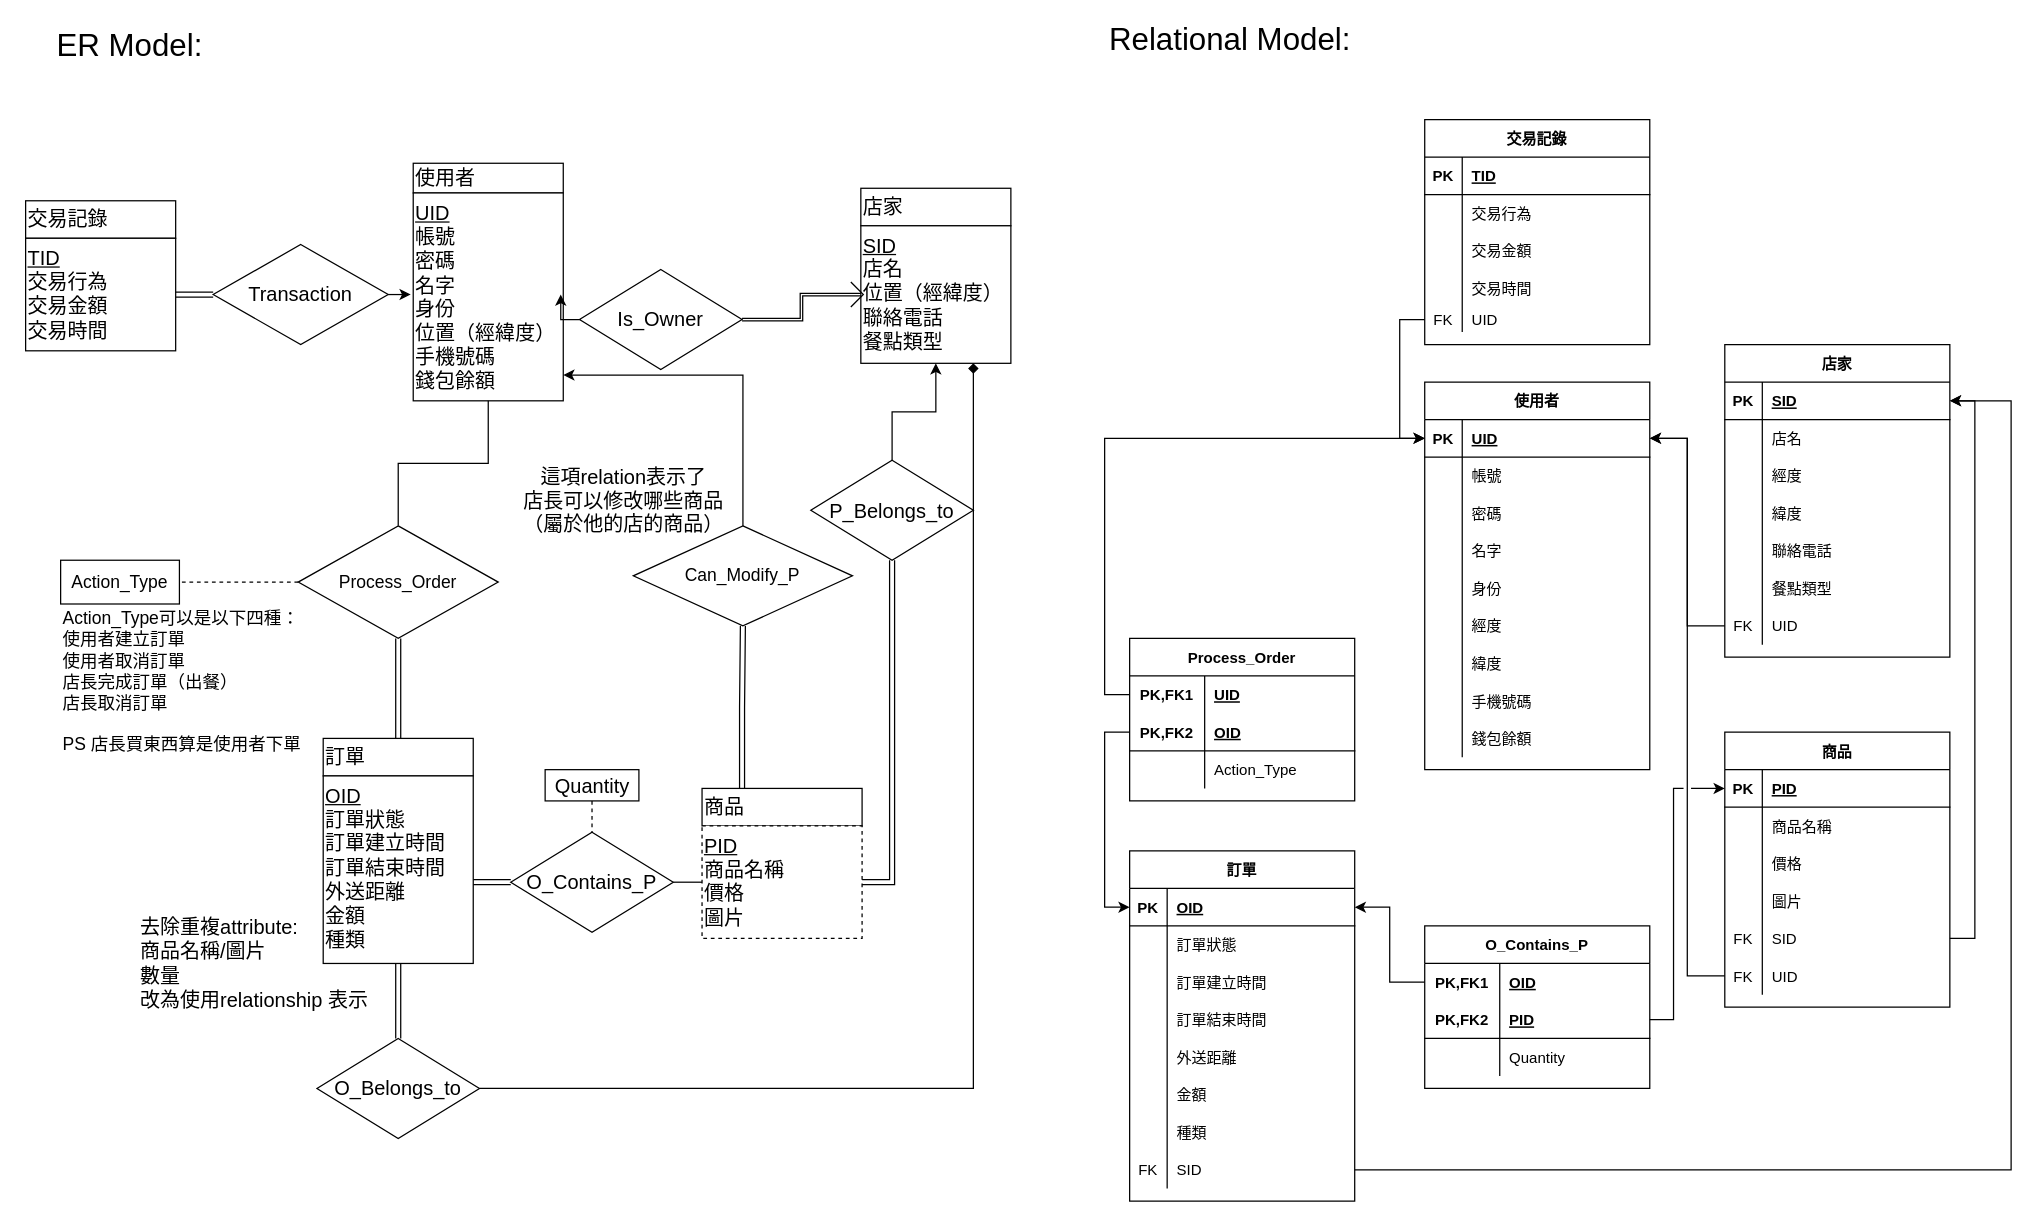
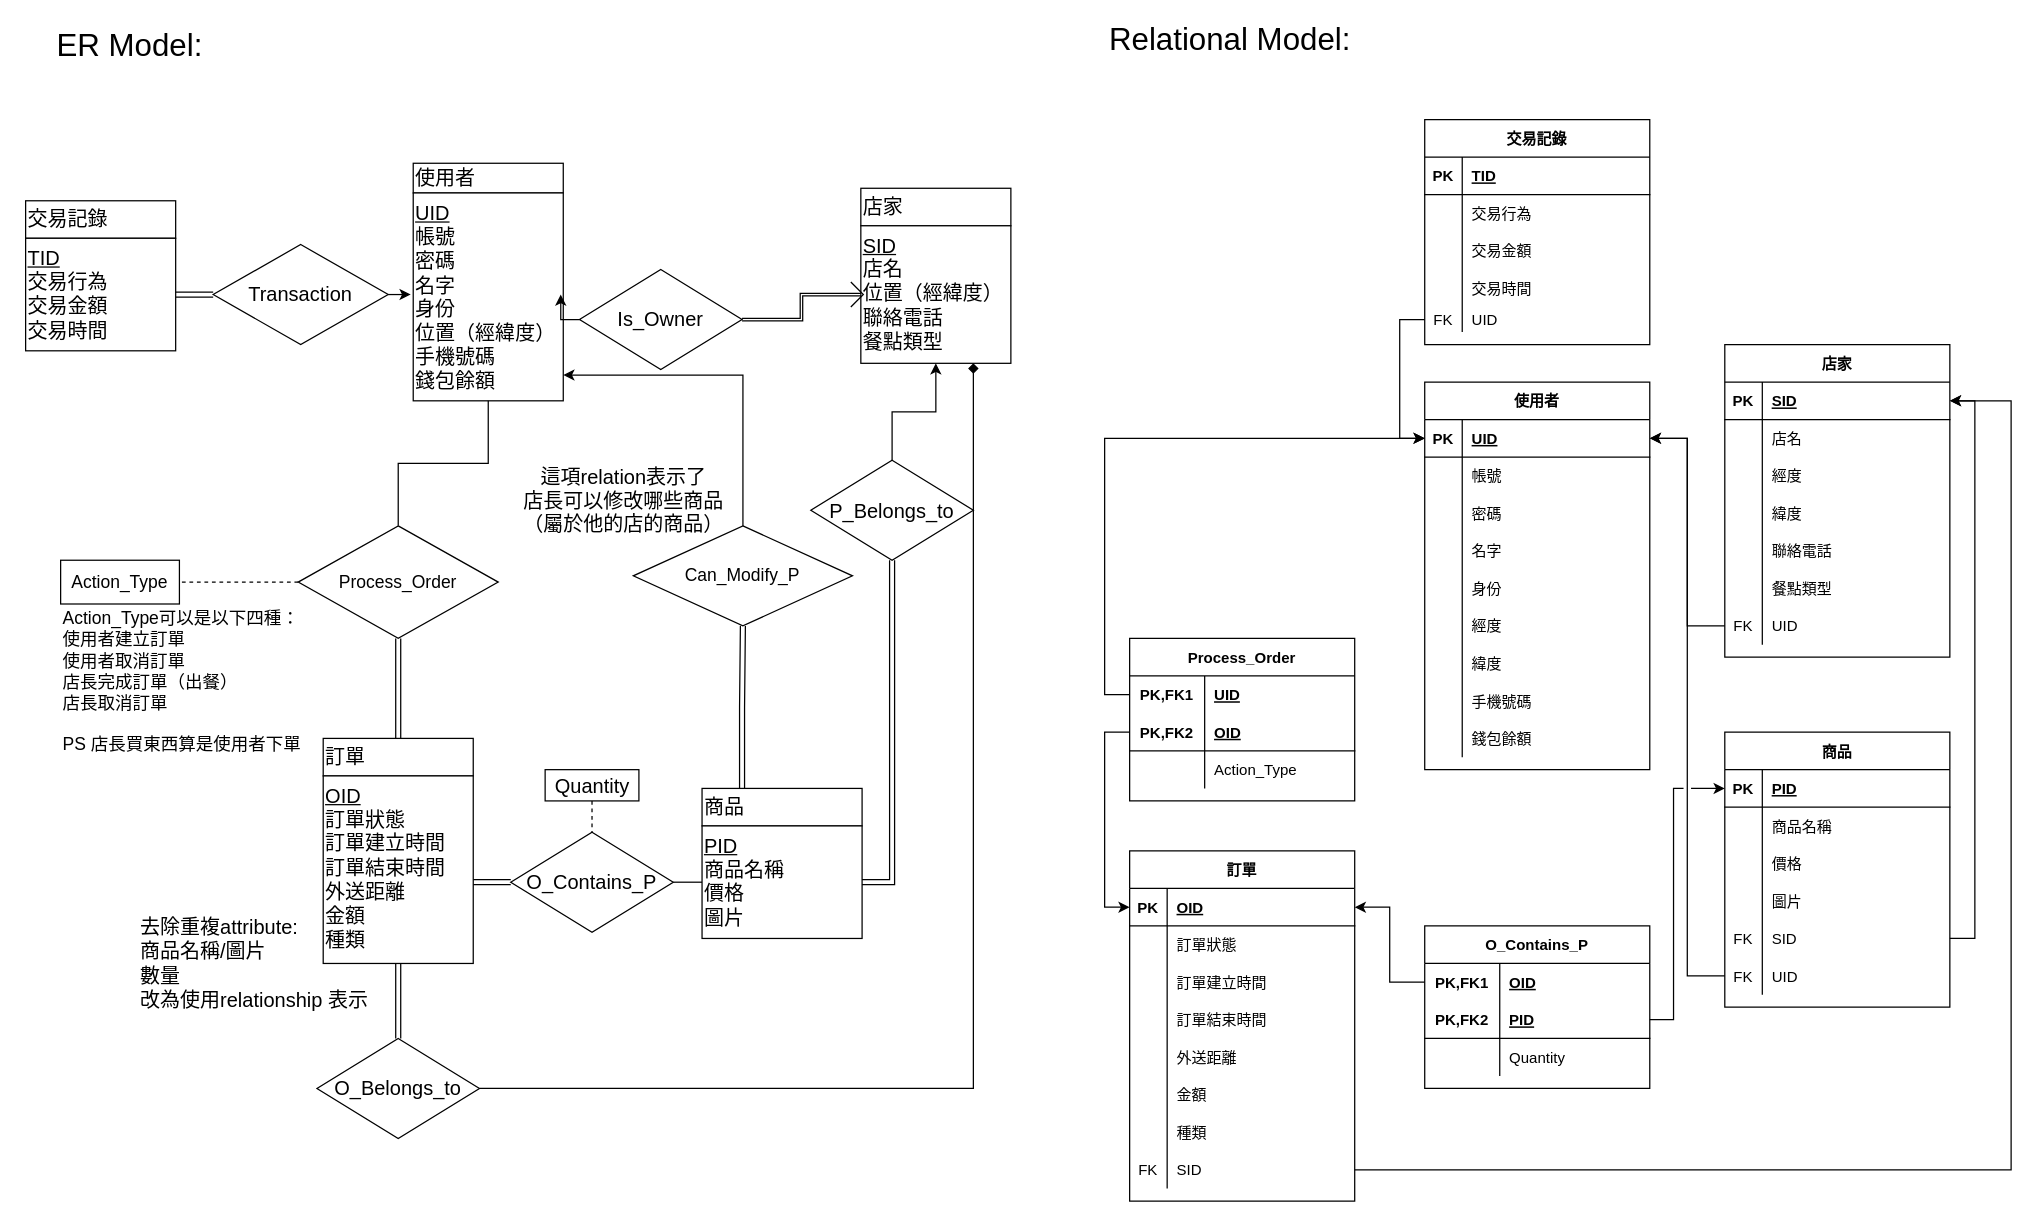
(782, 882) -> (782, 882)
